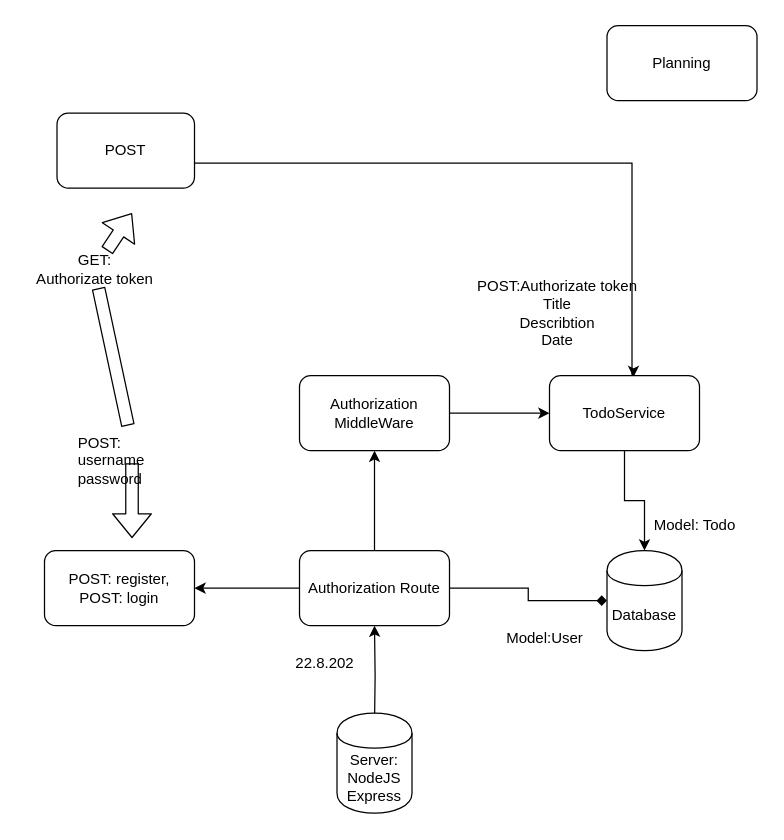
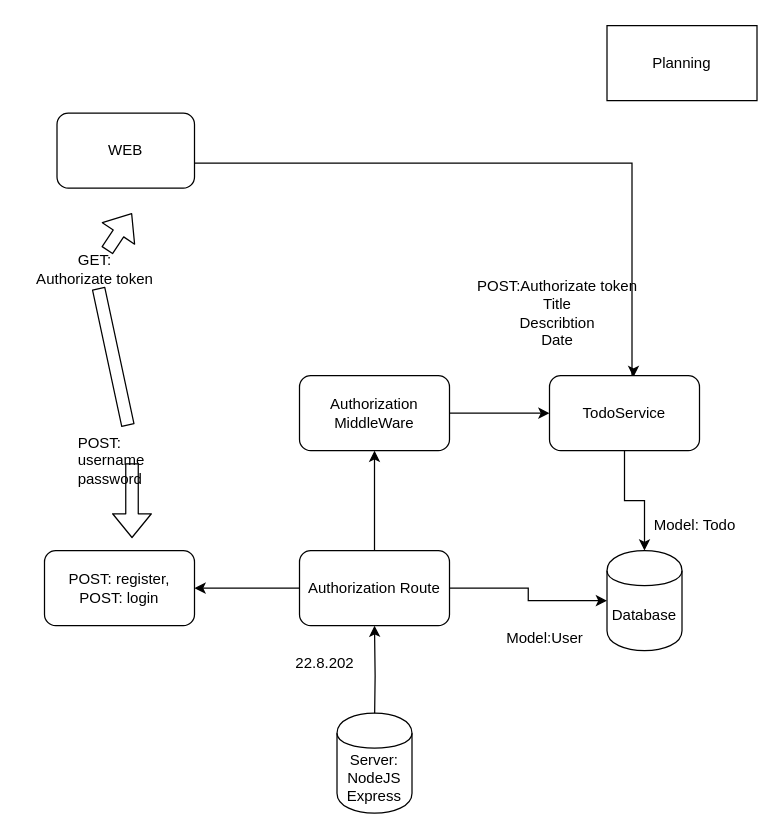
(682, 63) -> (682, 63)
(126, 151) -> (126, 151)
(596, 601) -> (597, 601)
